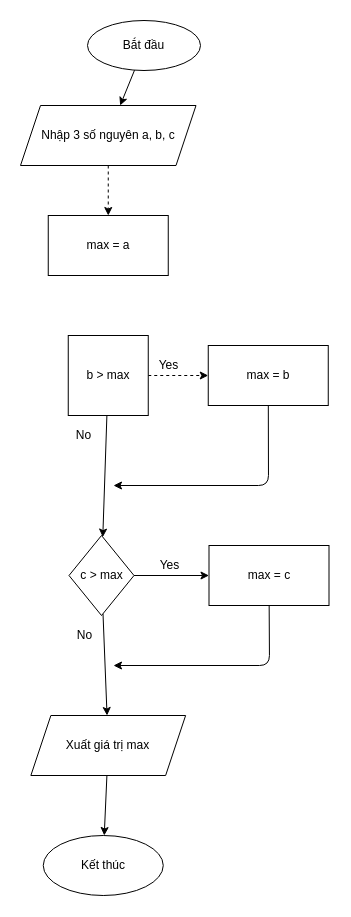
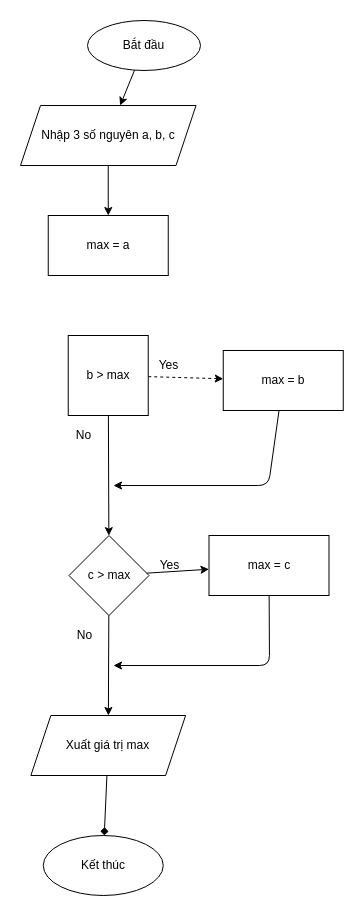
(108, 187) -> (108, 187)
(268, 376) -> (283, 381)
(102, 576) -> (109, 576)
(269, 576) -> (269, 566)
(105, 827) -> (105, 826)
